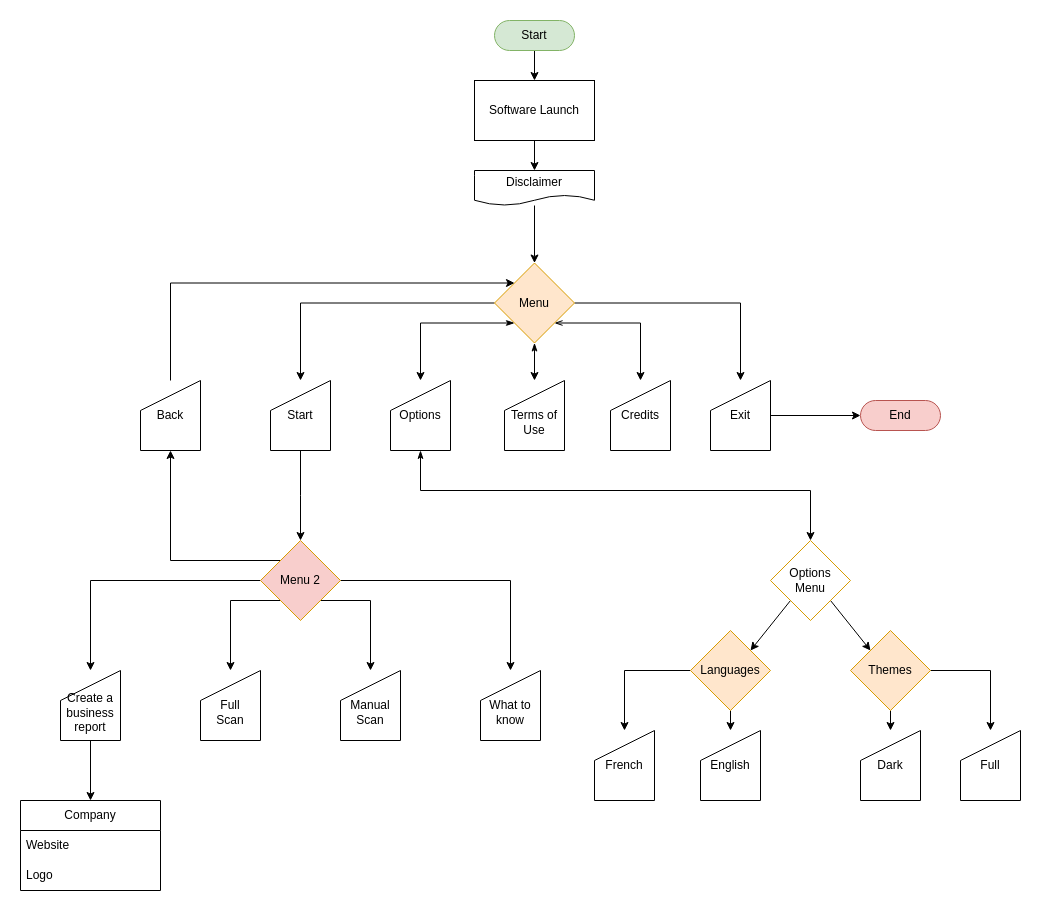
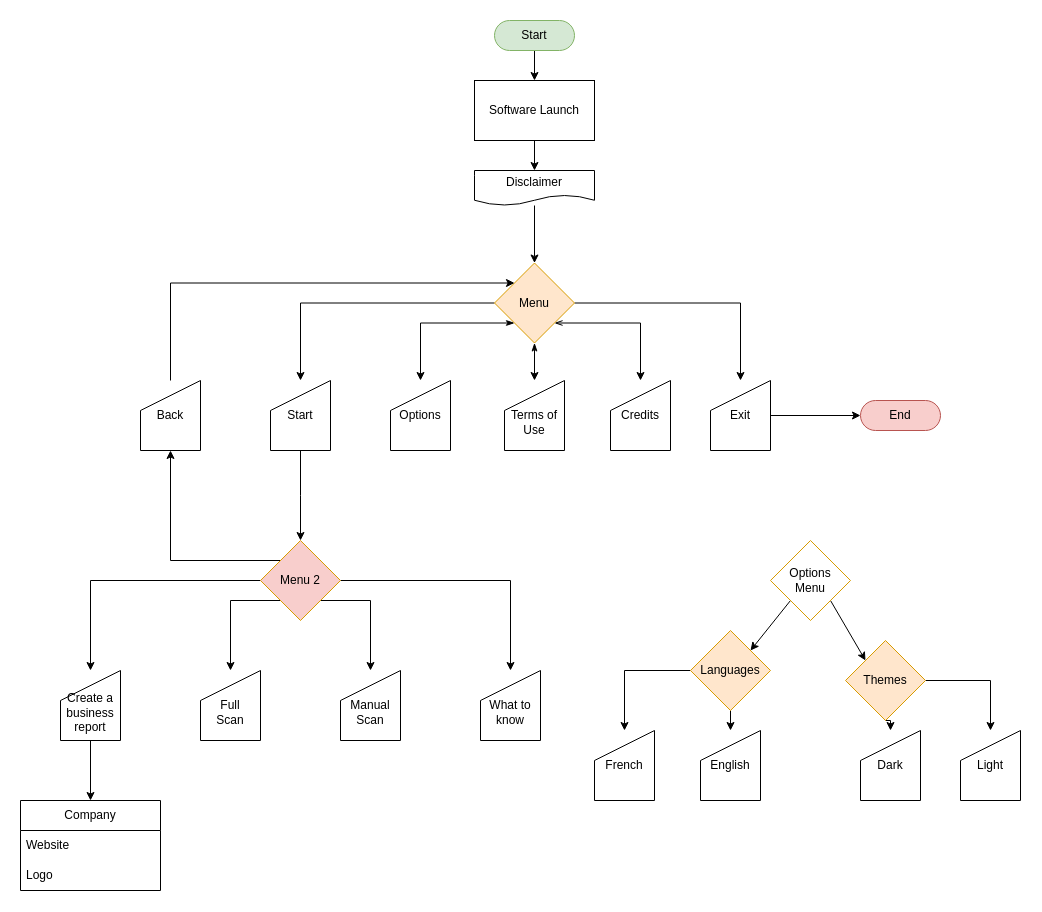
(621, 491) -> none
(891, 671) -> (886, 681)
(991, 766) -> (991, 766)
